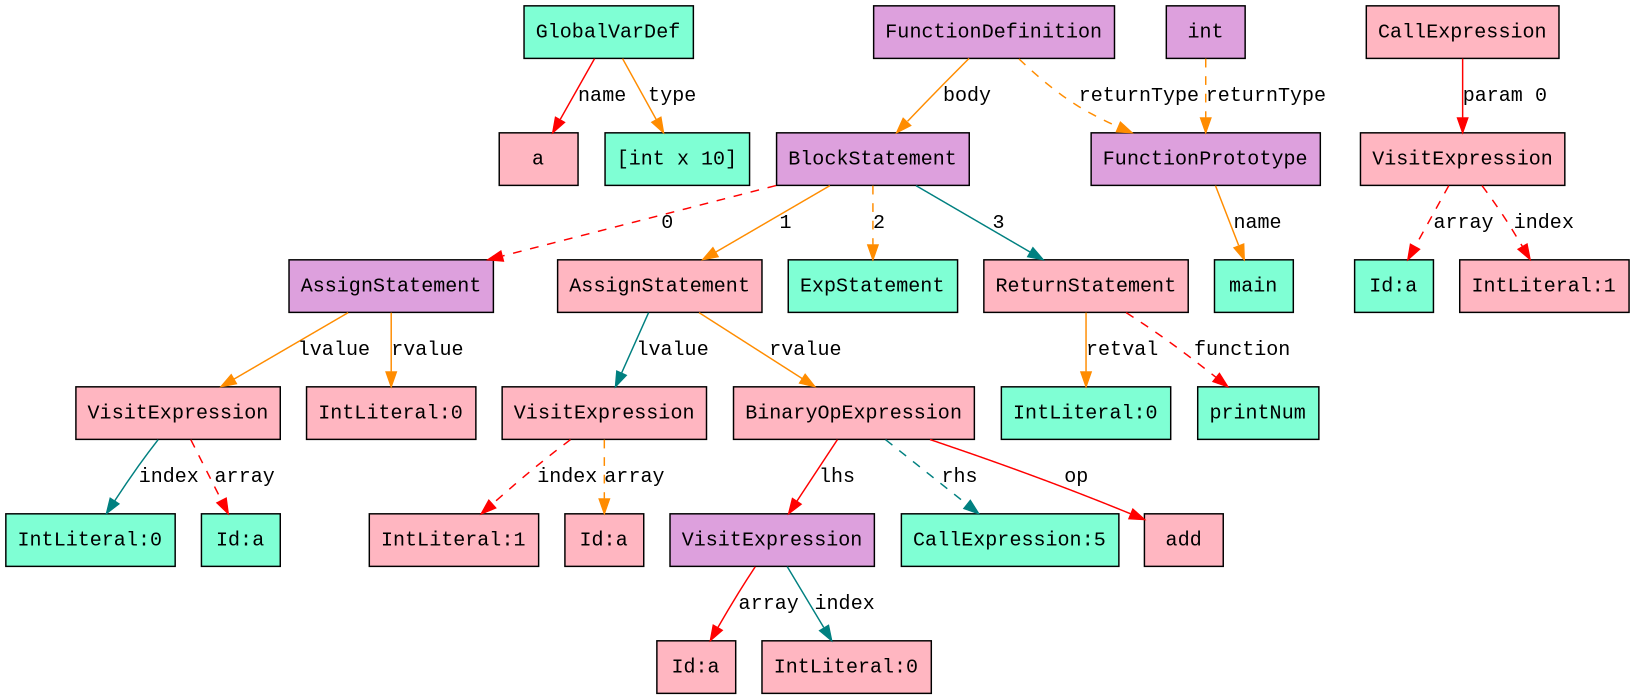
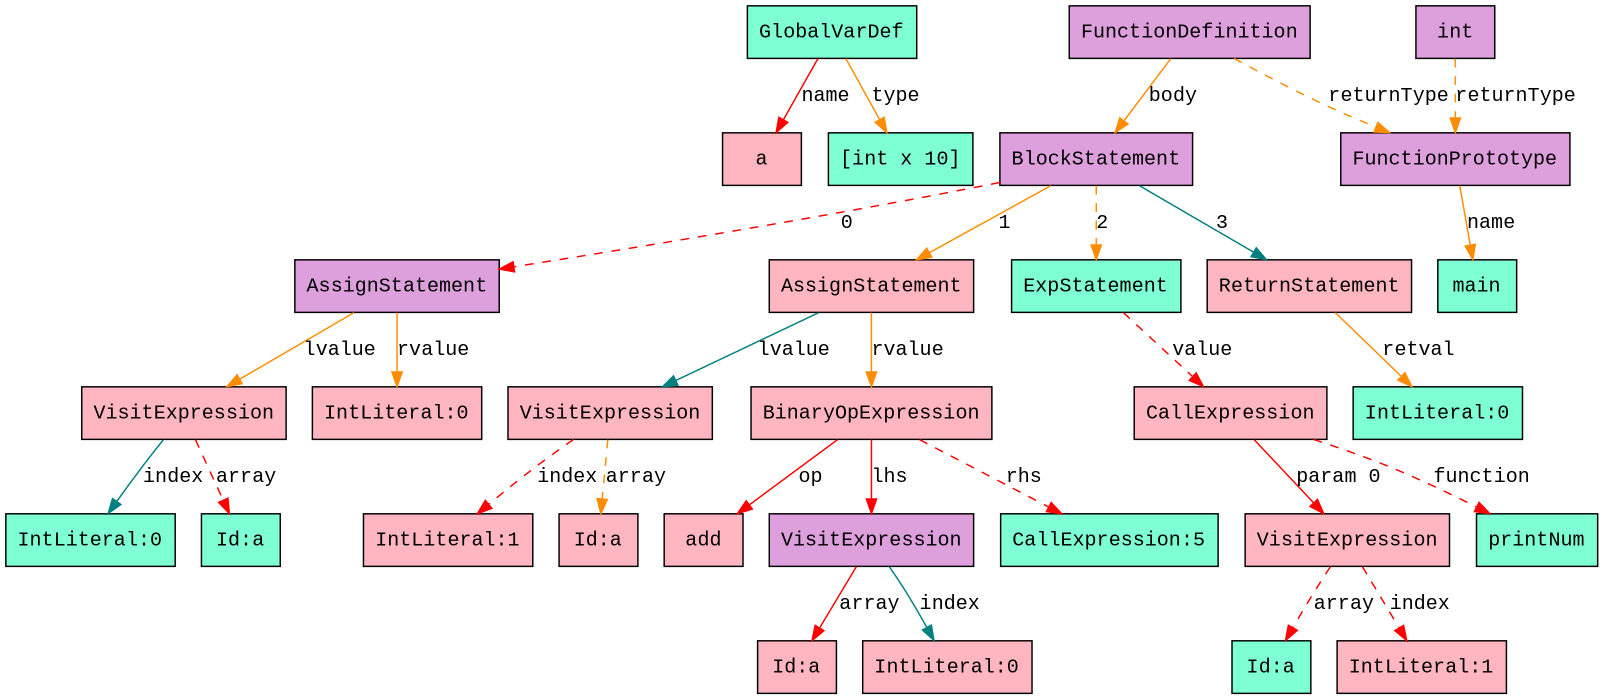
(1172, 344) -> (1396, 470)
none -> (1158, 345)
(926, 472) -> (984, 473)
